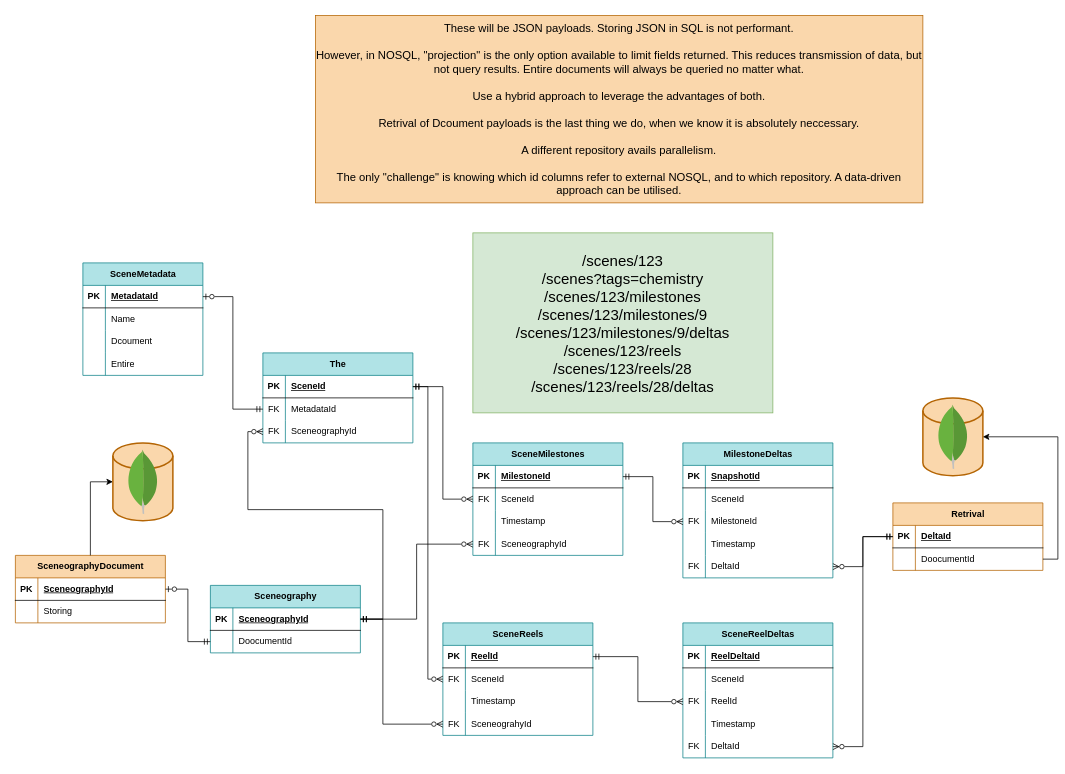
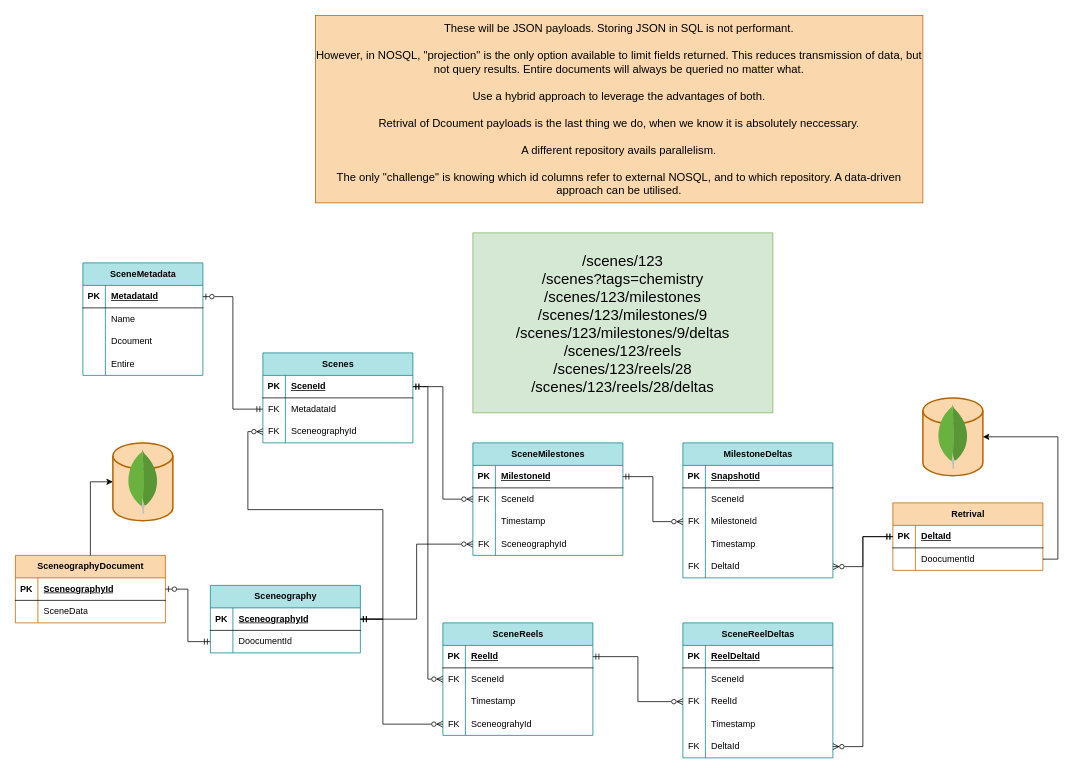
(338, 364) -> (338, 364)
(60, 612) -> (67, 612)
